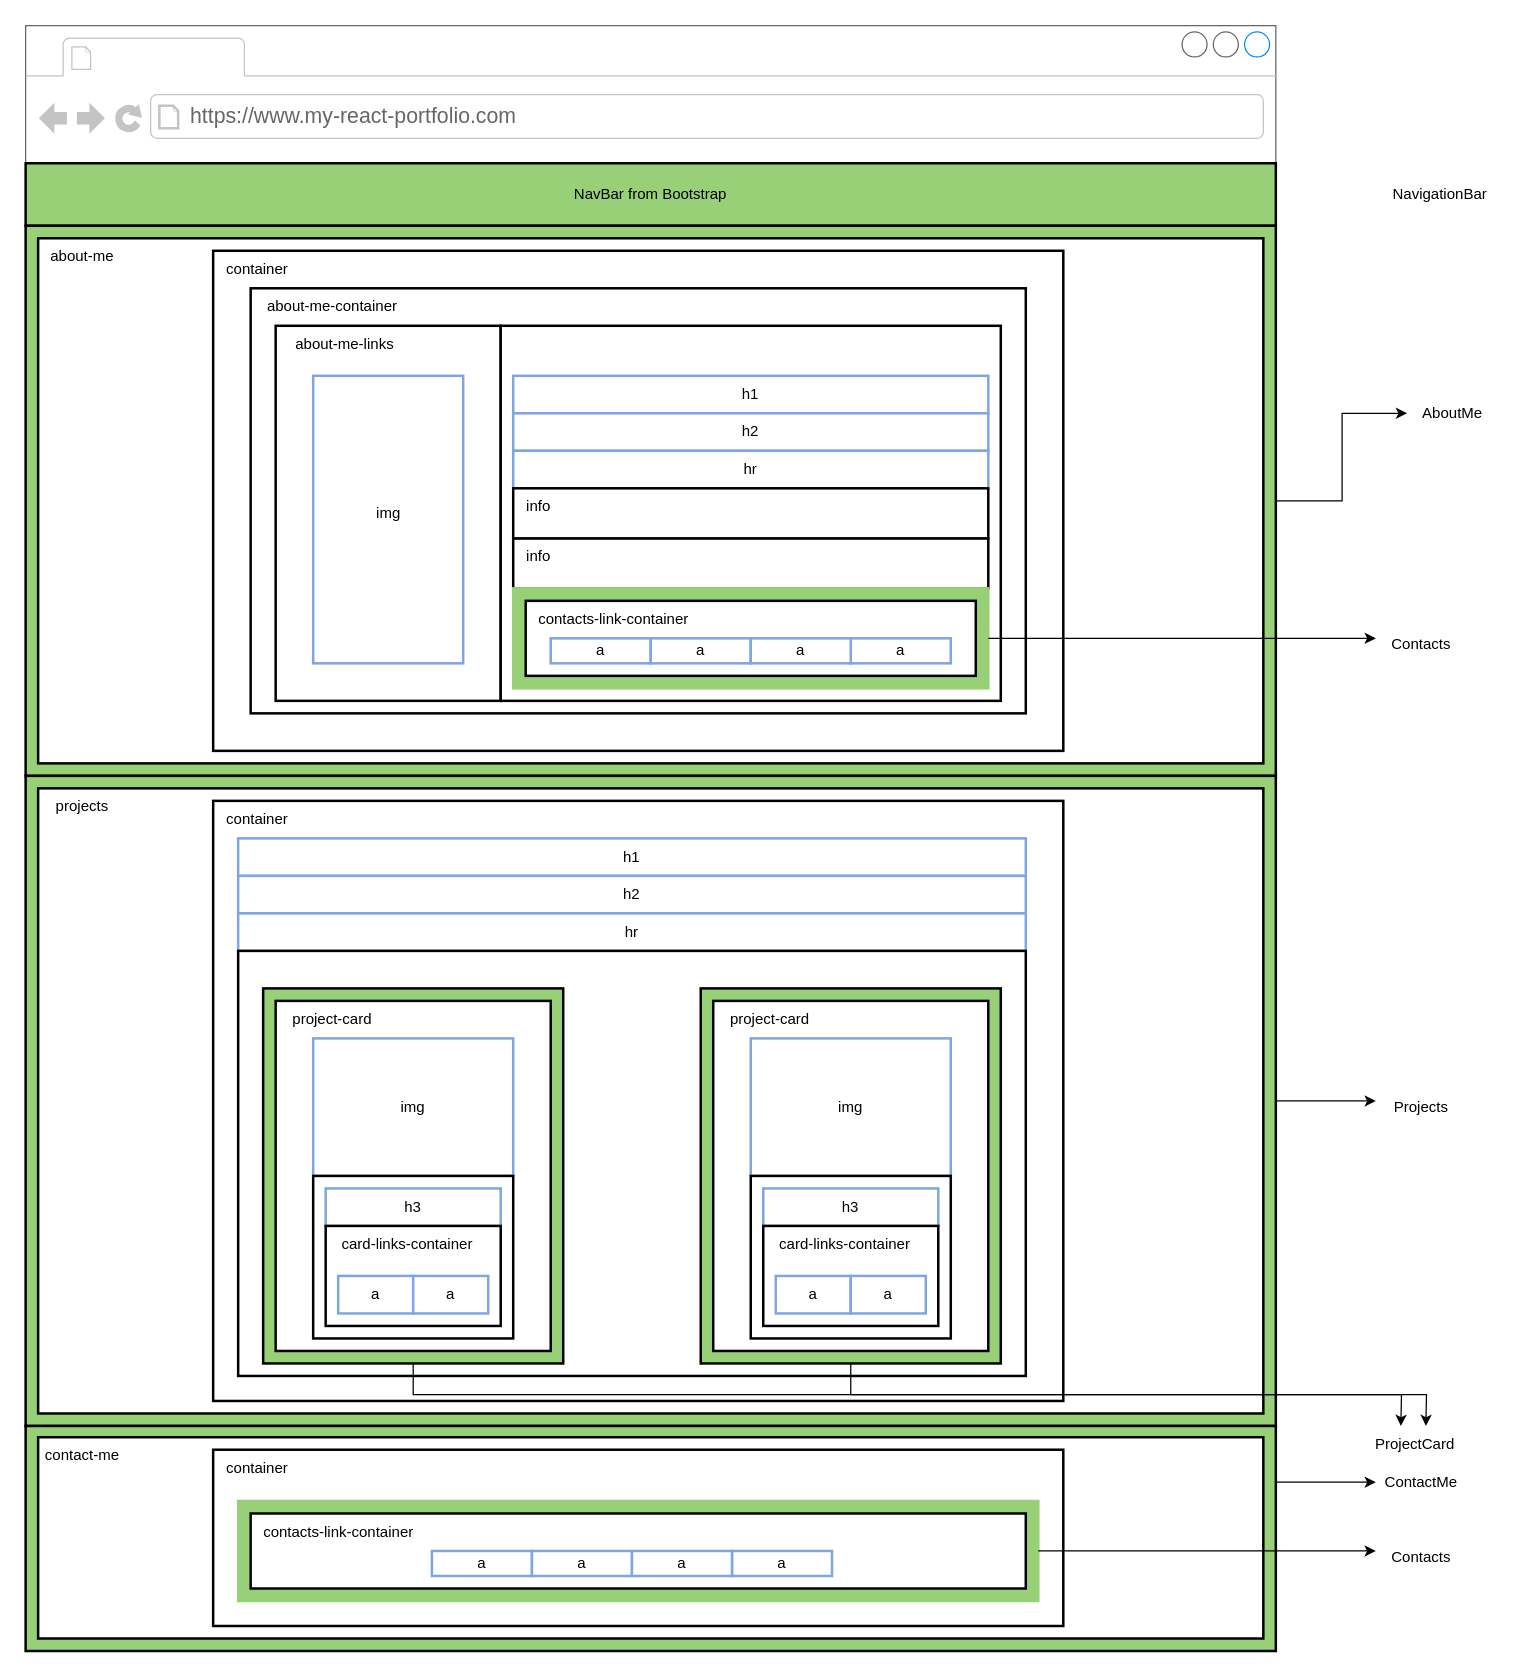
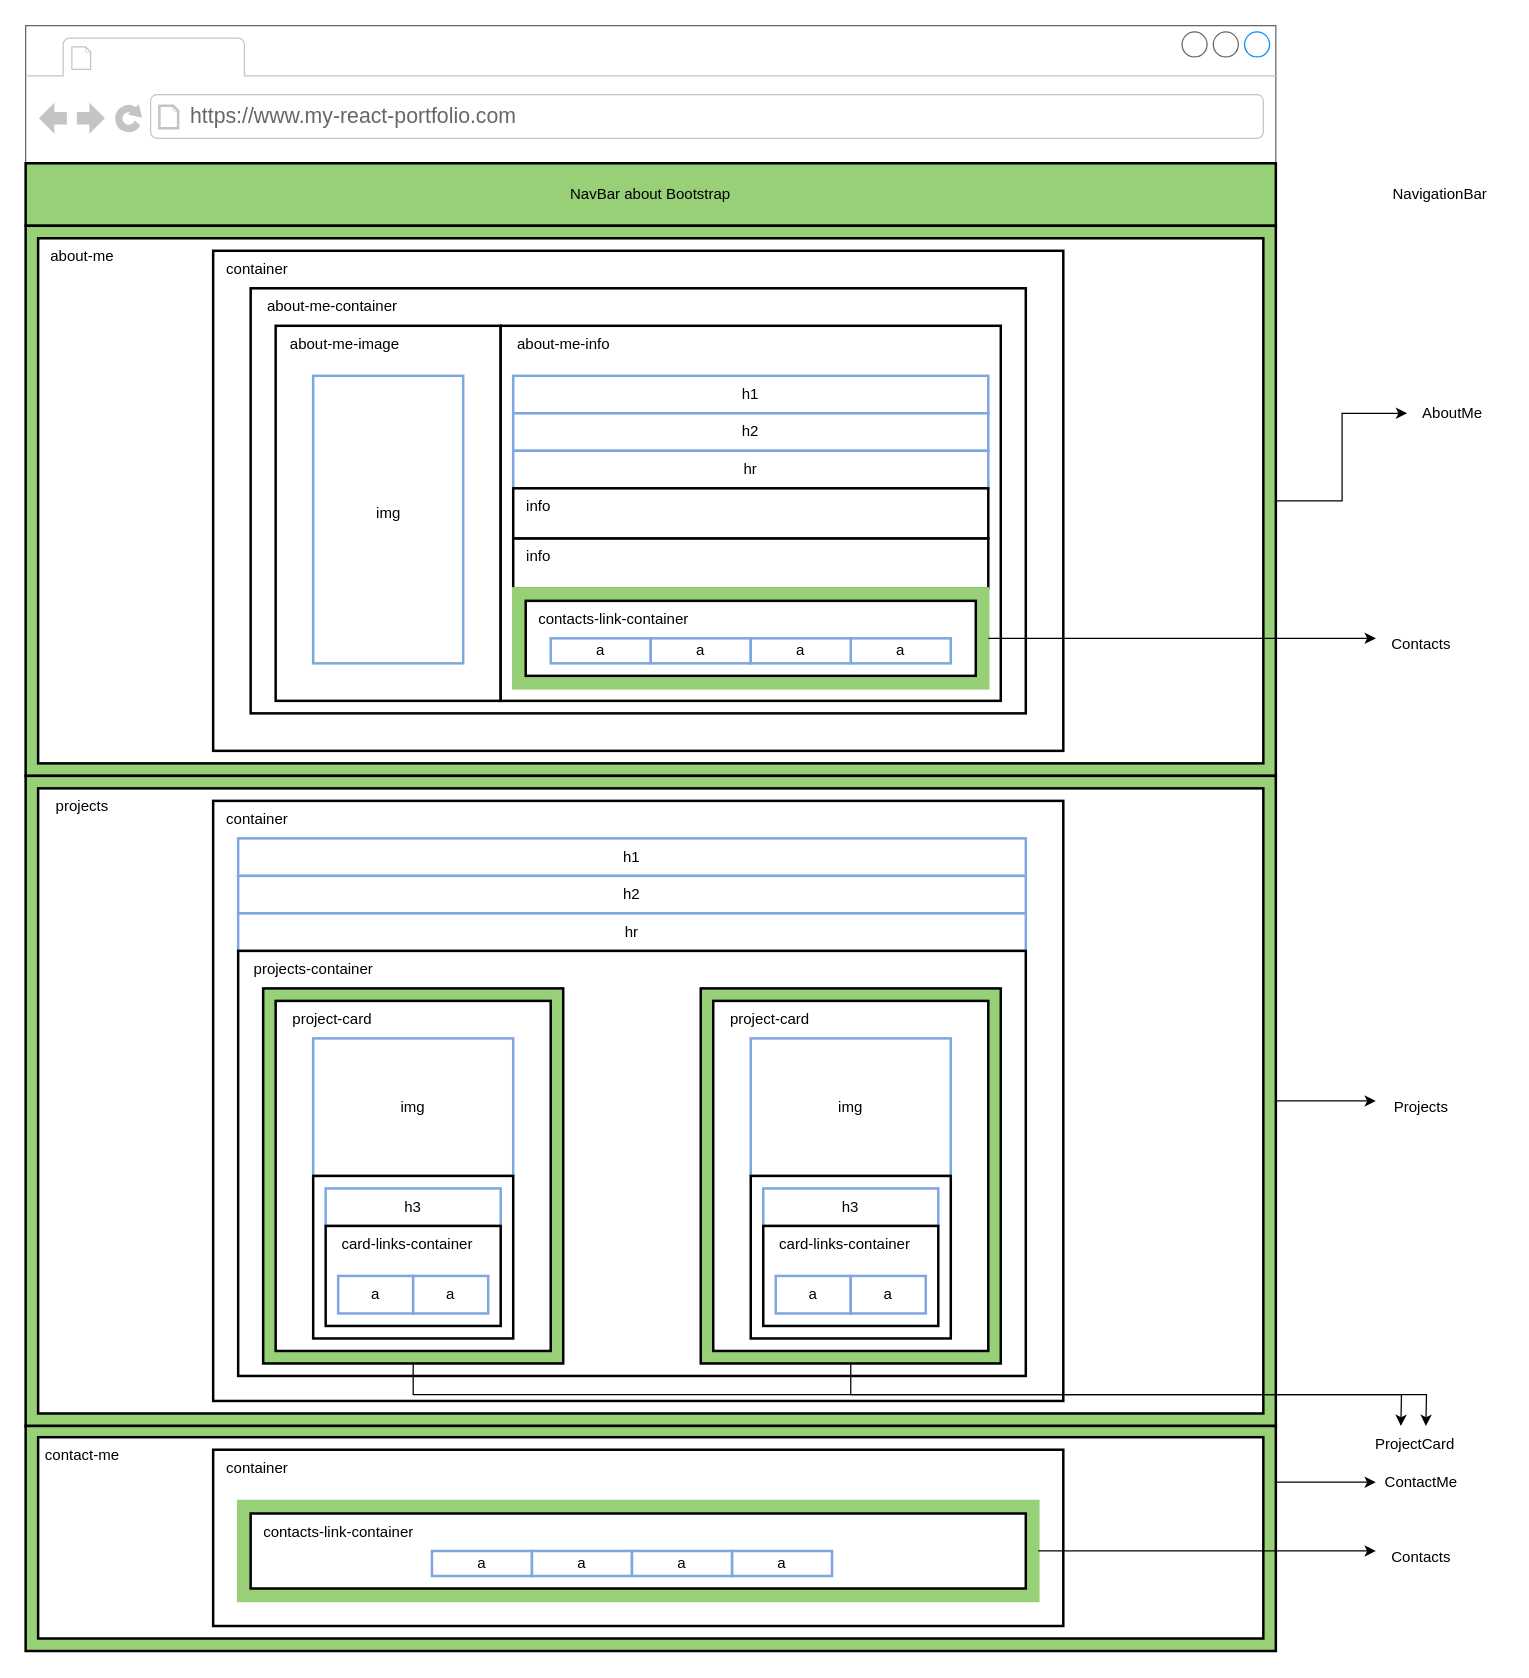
(651, 194) -> (651, 194)
(345, 344) -> (345, 344)
none -> (563, 344)
none -> (313, 969)
